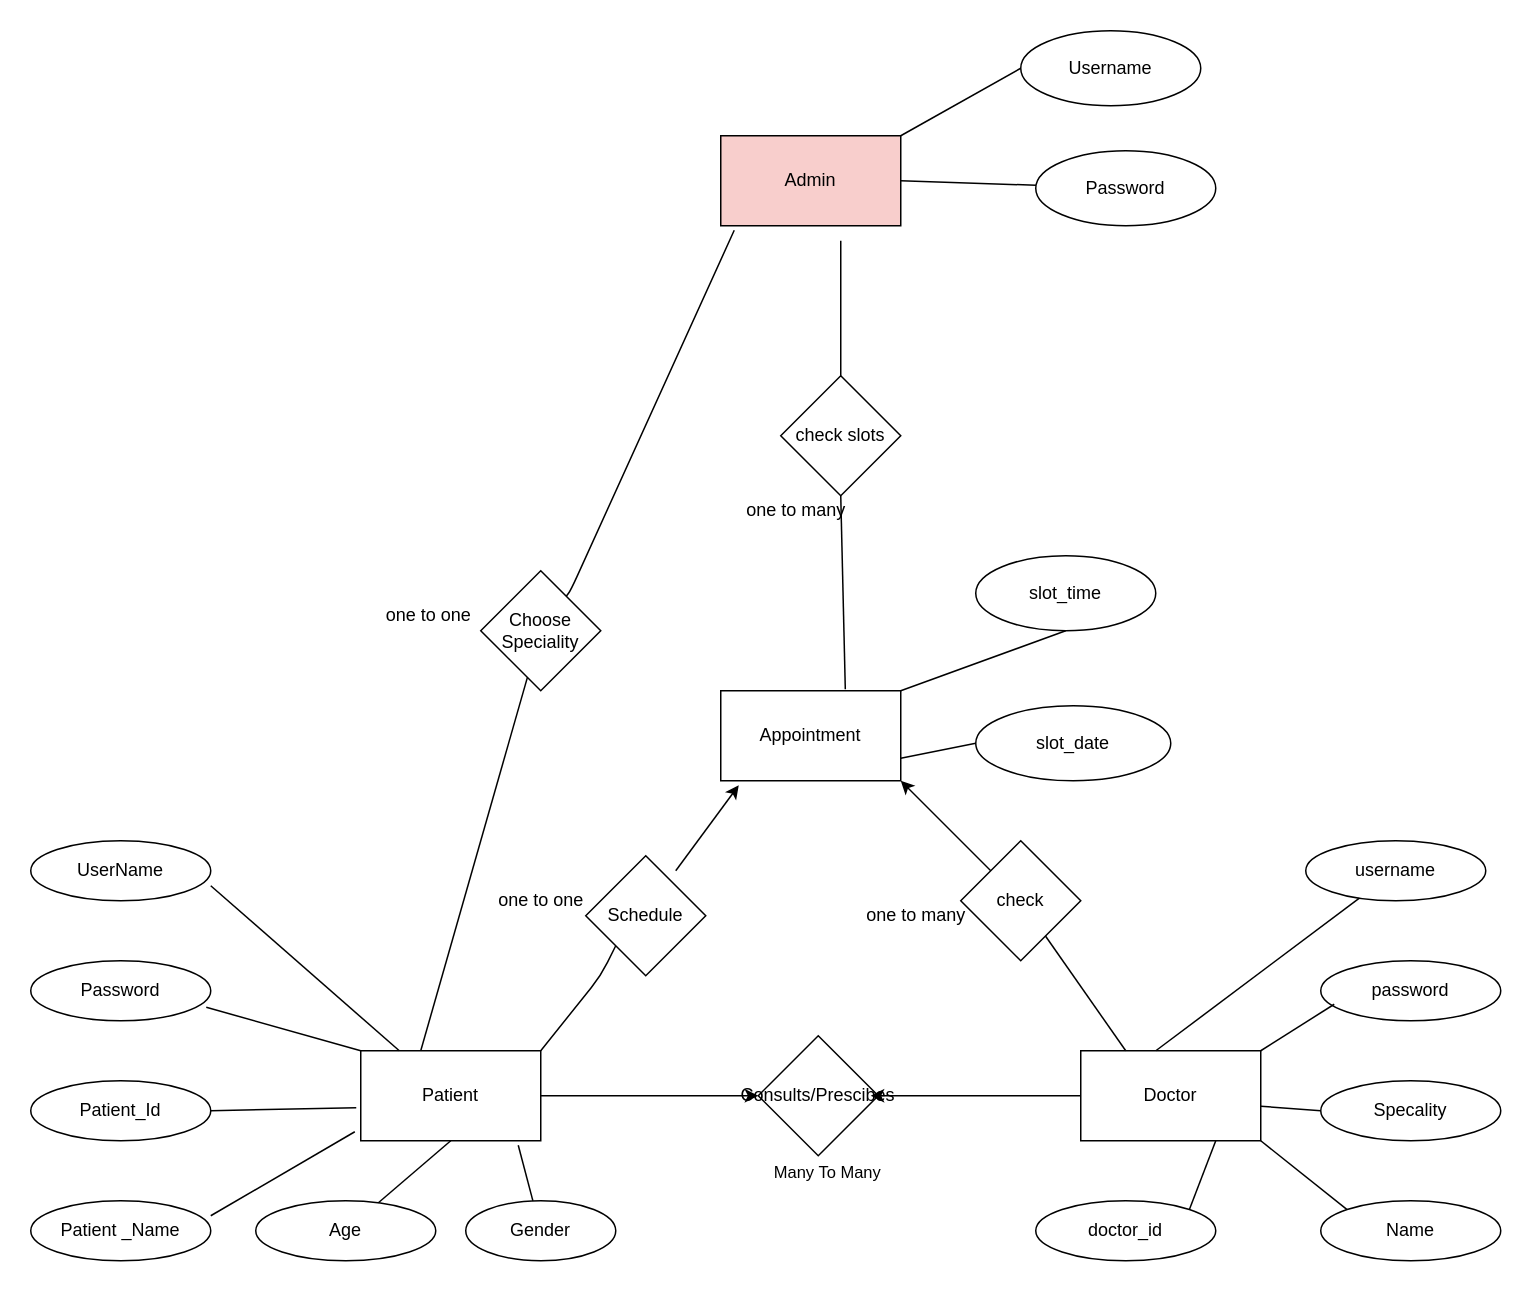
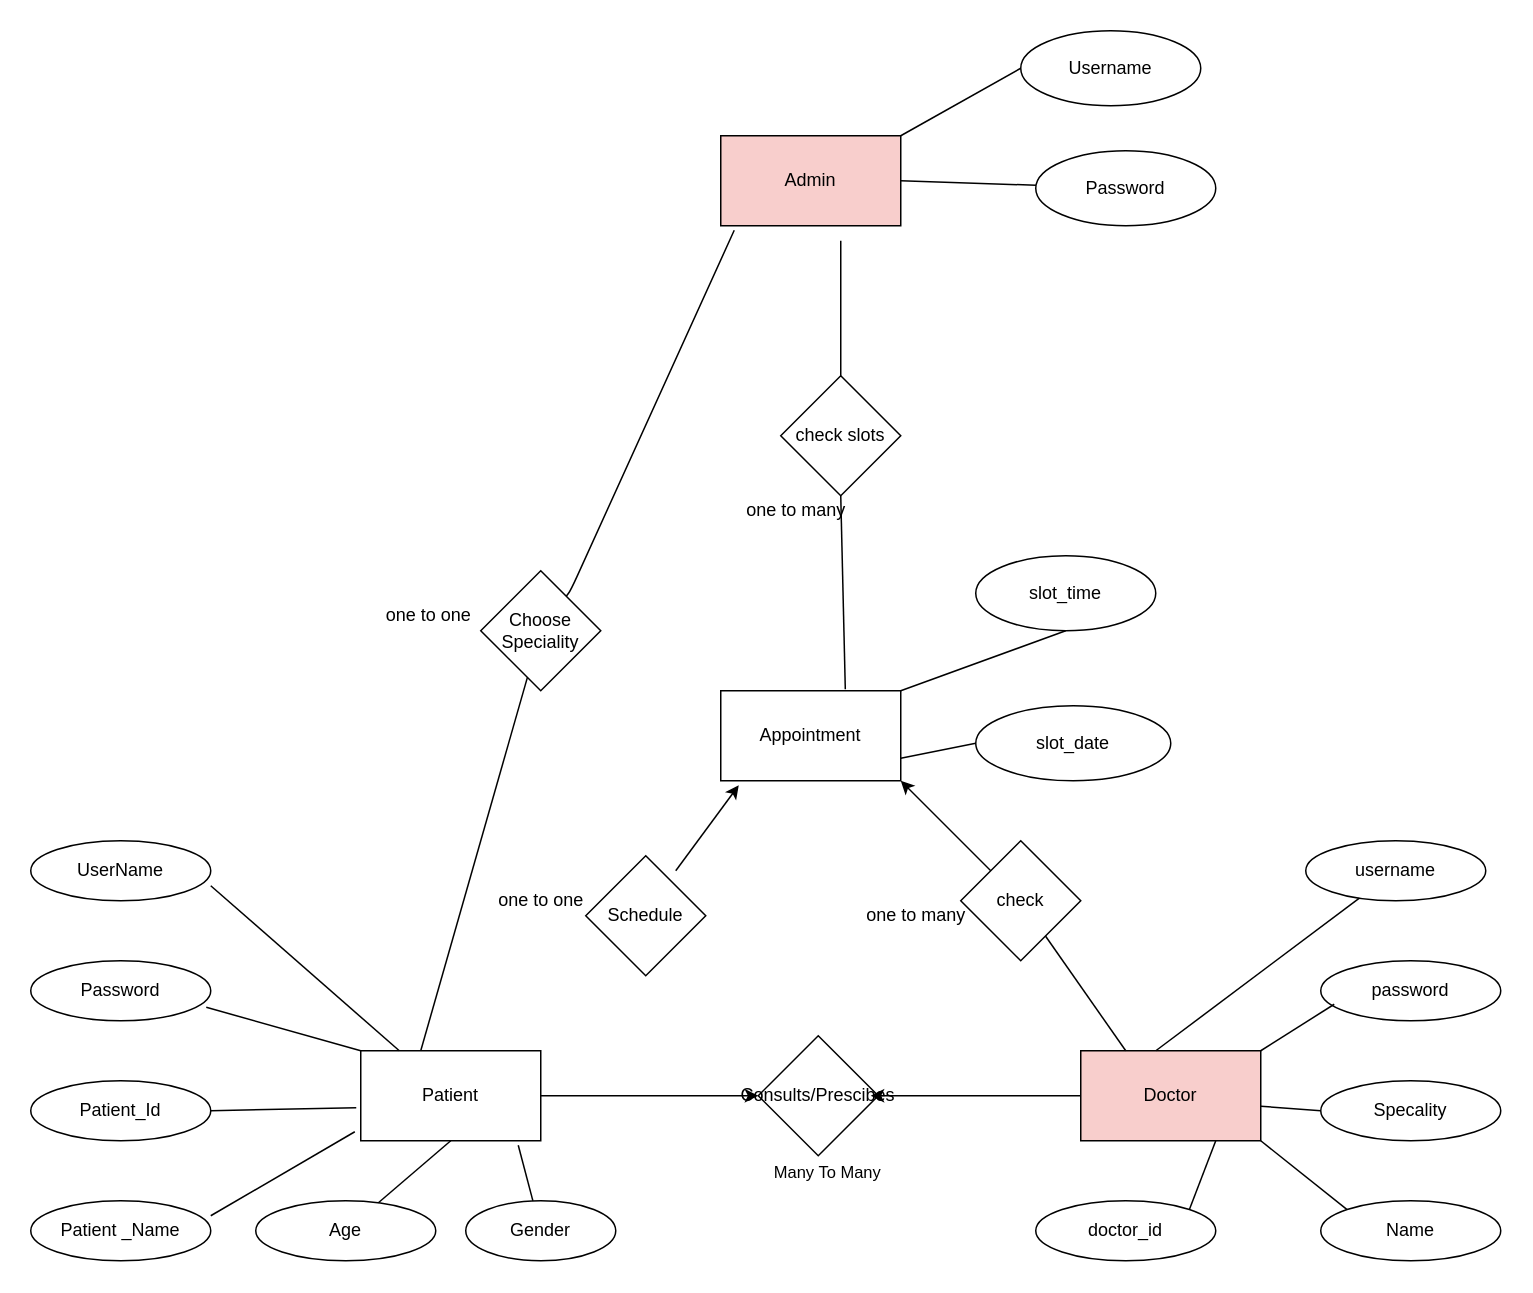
(578, 1005) -> none
(1171, 1096) -> (1171, 1096)
